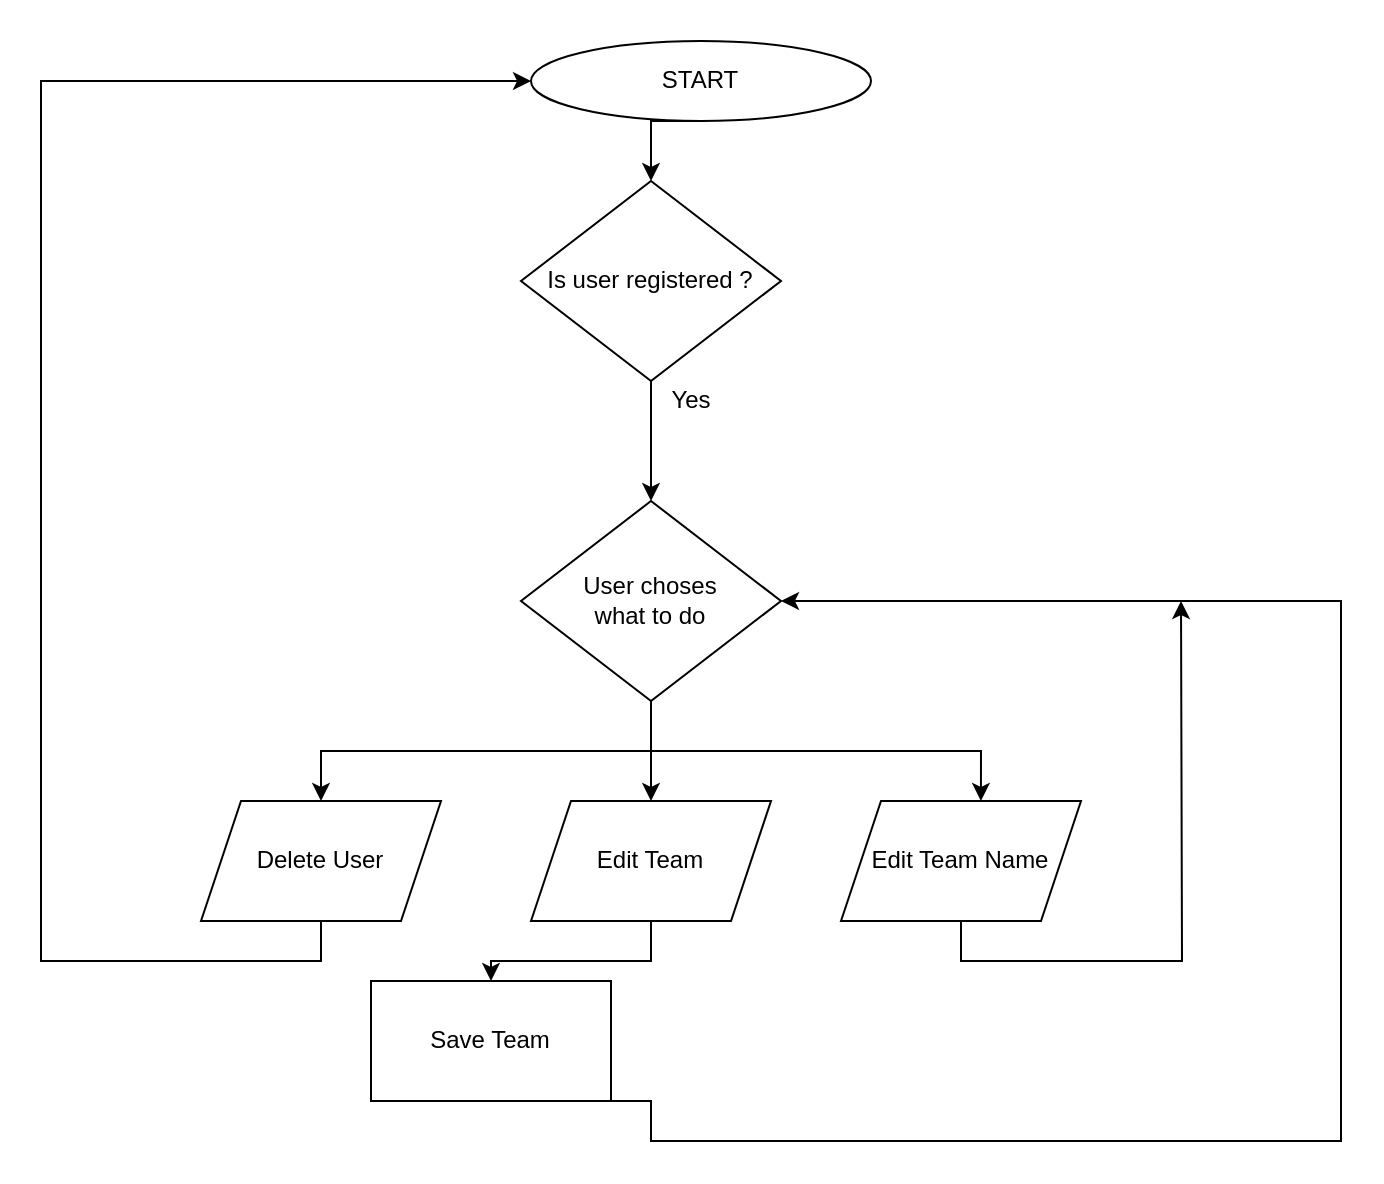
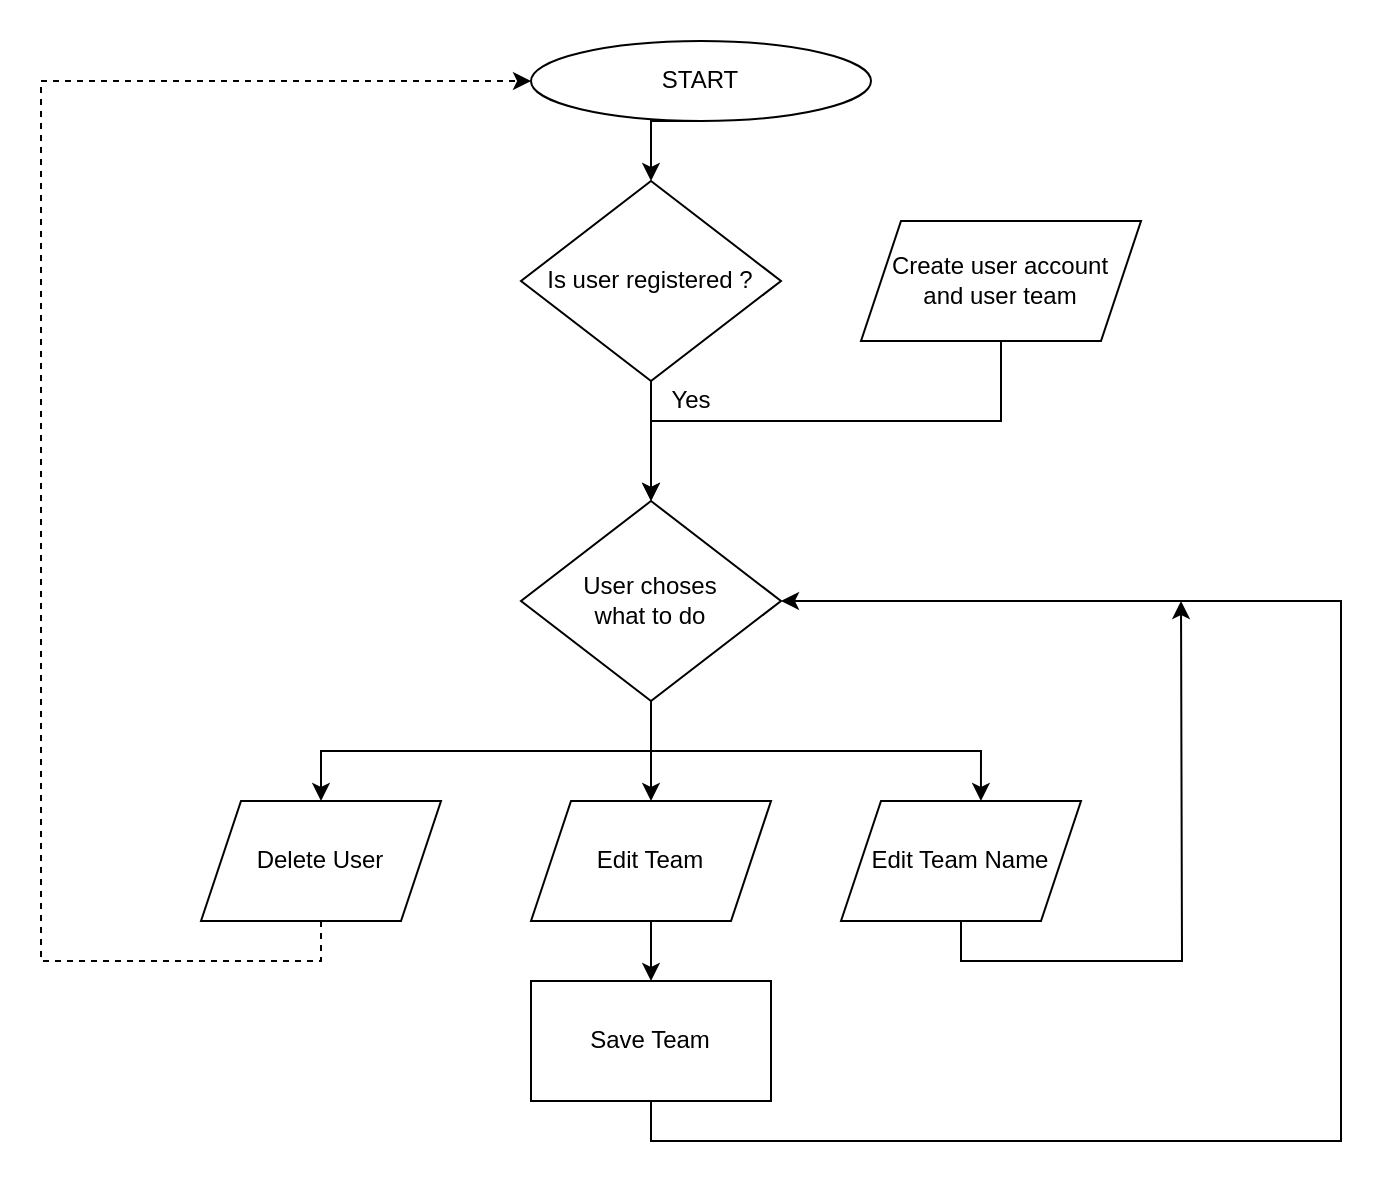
none -> (1001, 281)
none -> (868, 421)
(41, 441) -> (41, 441)
(491, 1041) -> (651, 1041)
